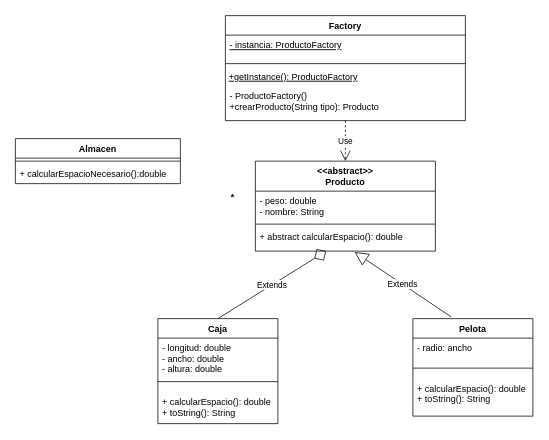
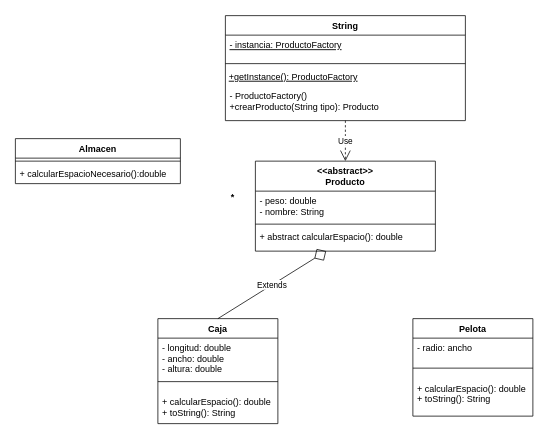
(345, 26) -> (345, 26)
(408, 288) -> none
